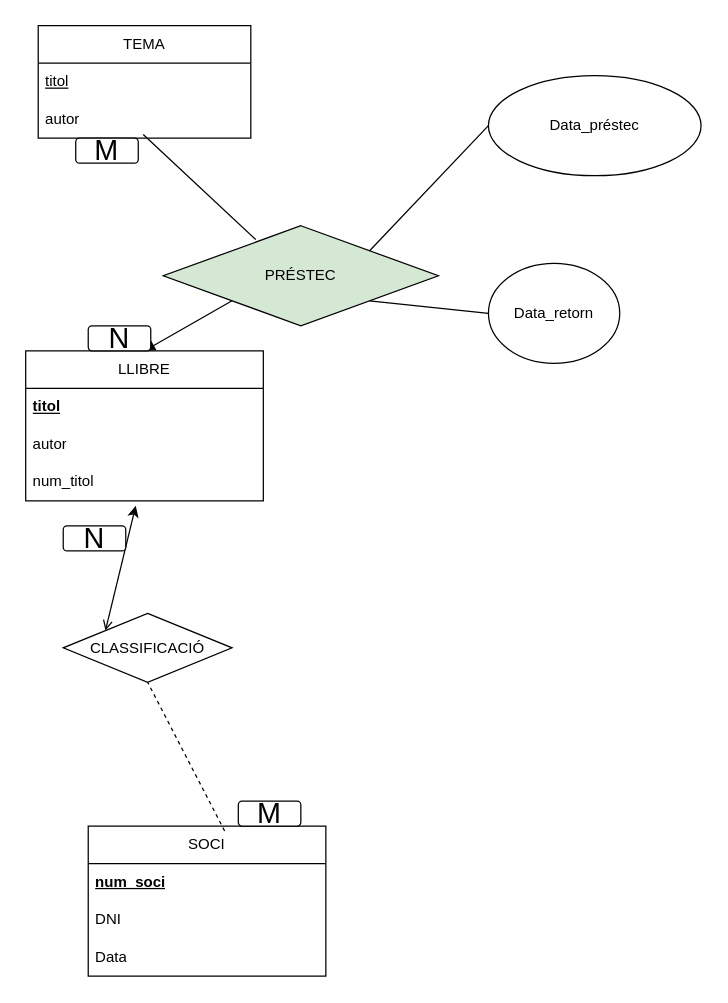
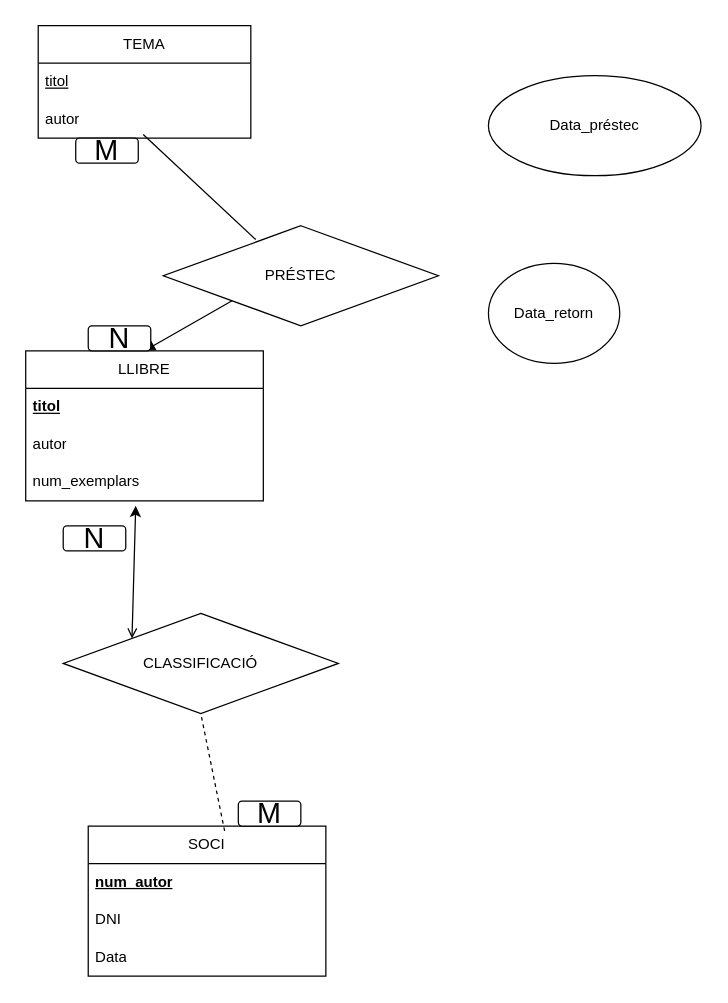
(429, 188) -> none
(301, 276) -> (301, 276)
(428, 307) -> none
(67, 482) -> (86, 482)
(148, 648) -> (201, 663)
(127, 882) -> (133, 882)
